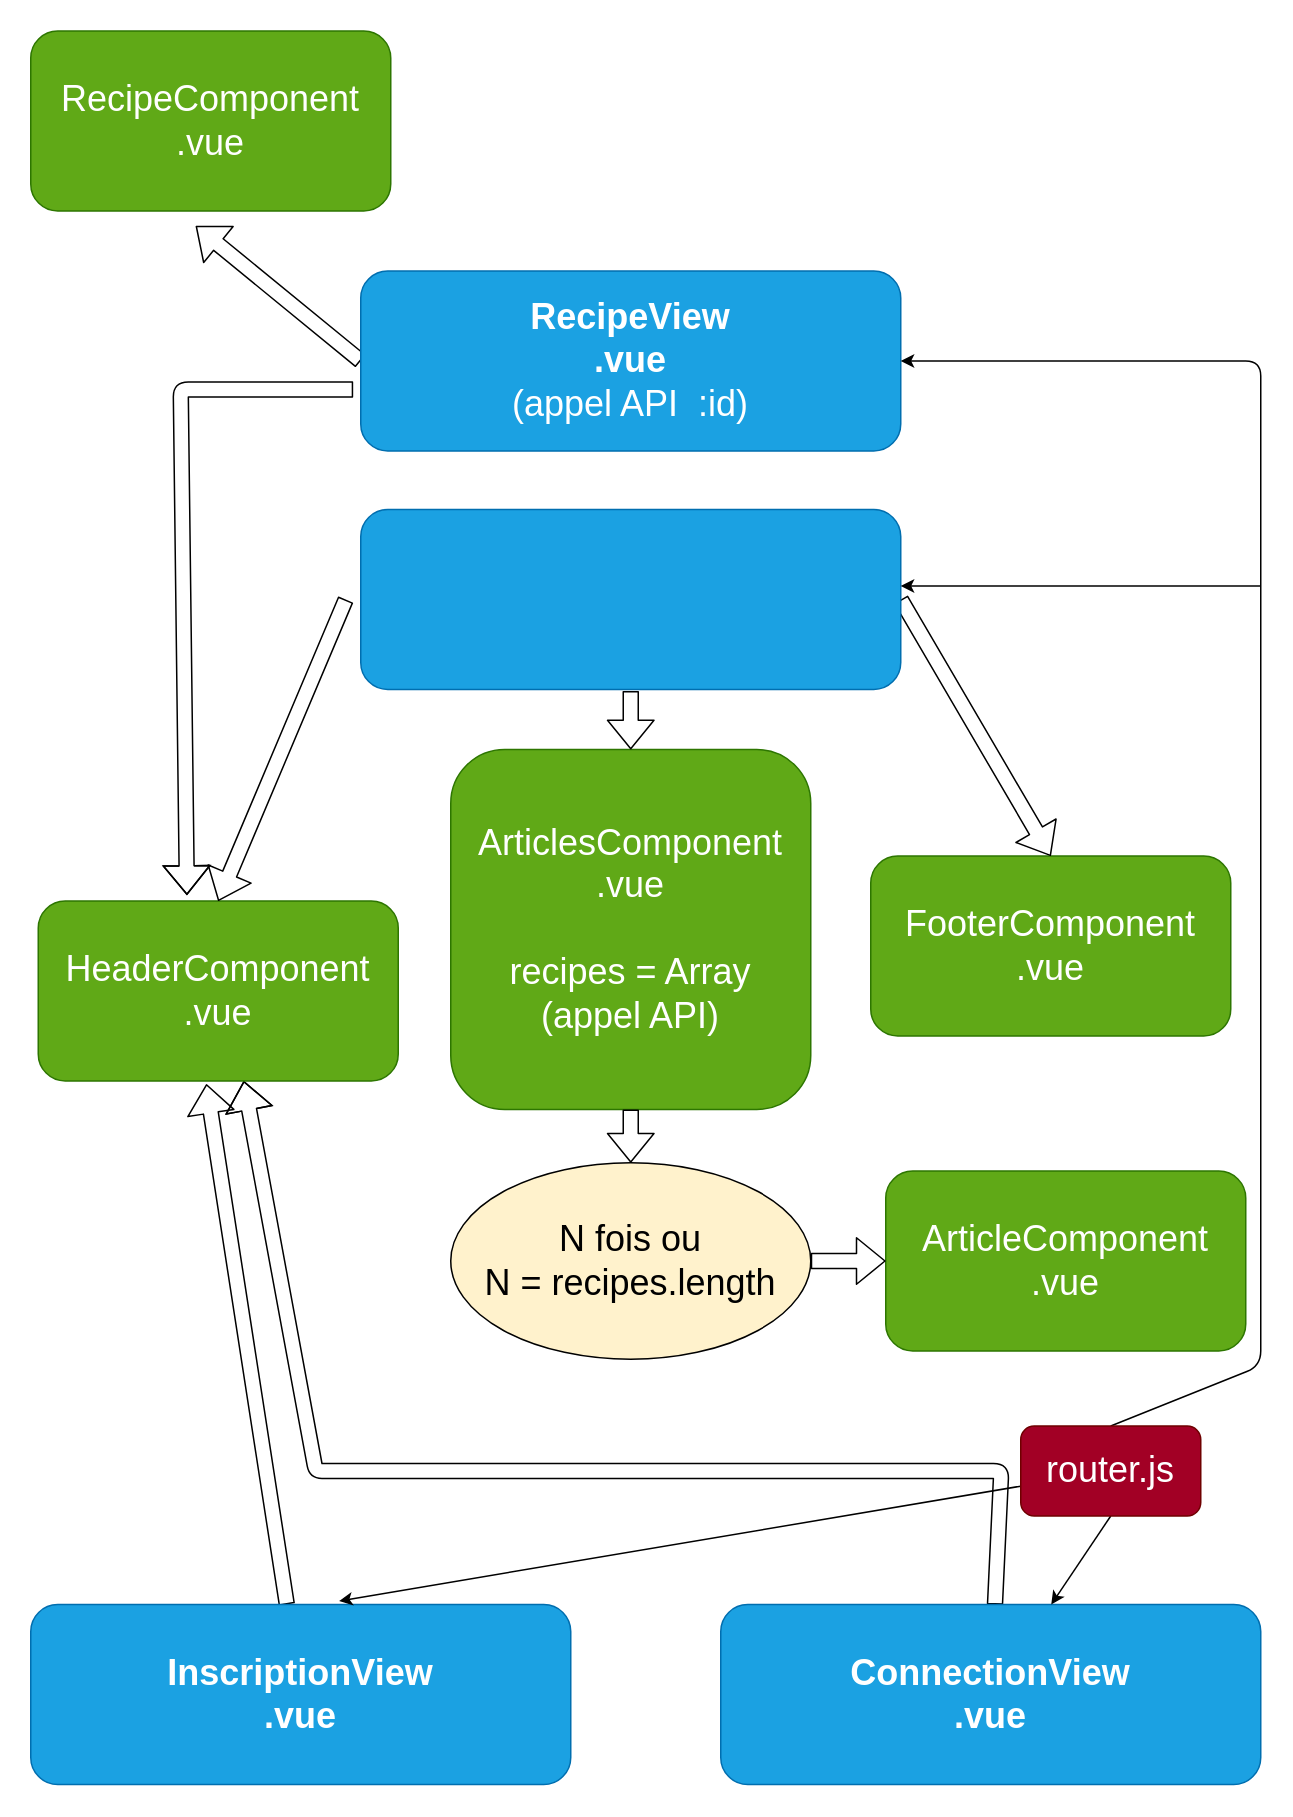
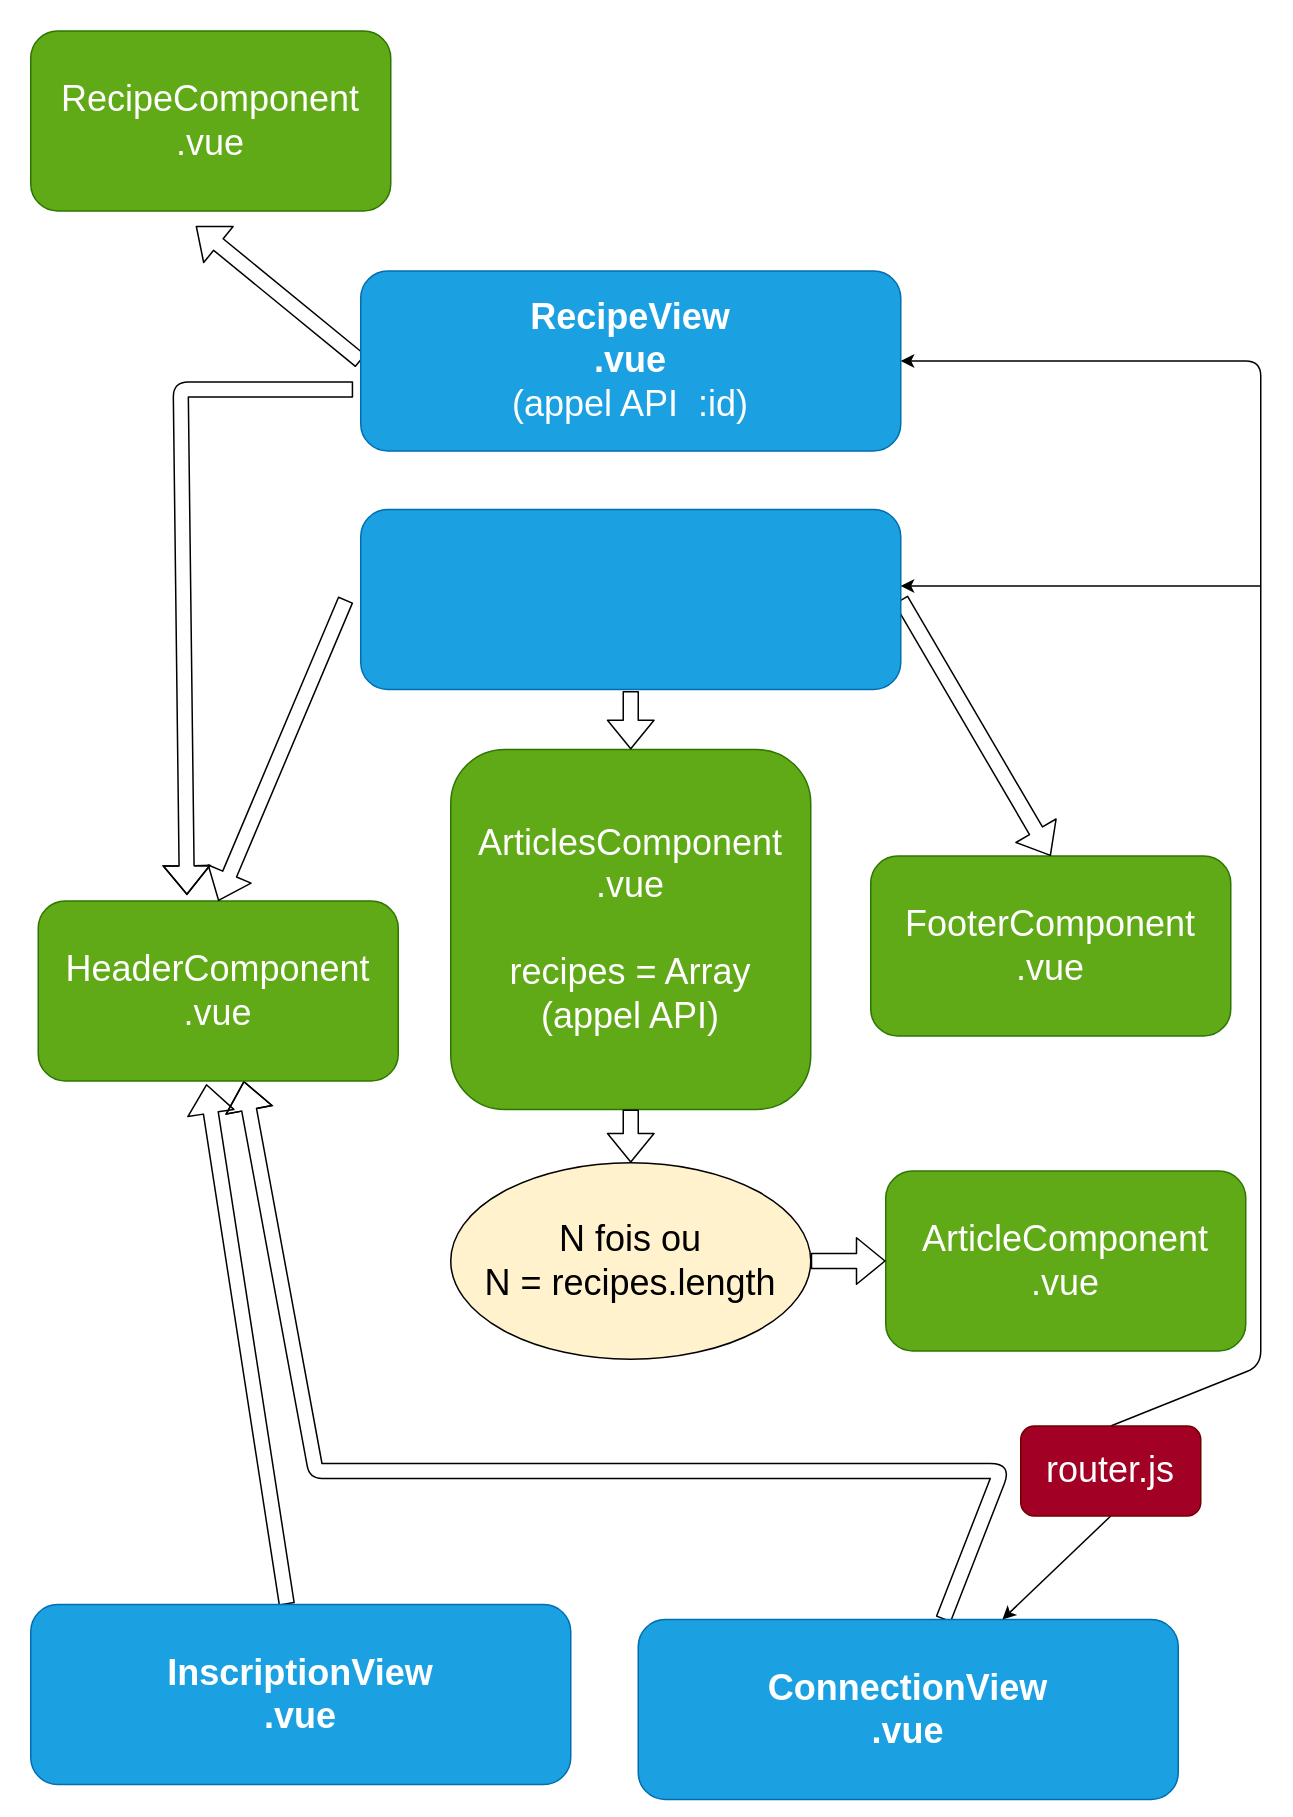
(685, 1542) -> none
(991, 1694) -> (908, 1709)
